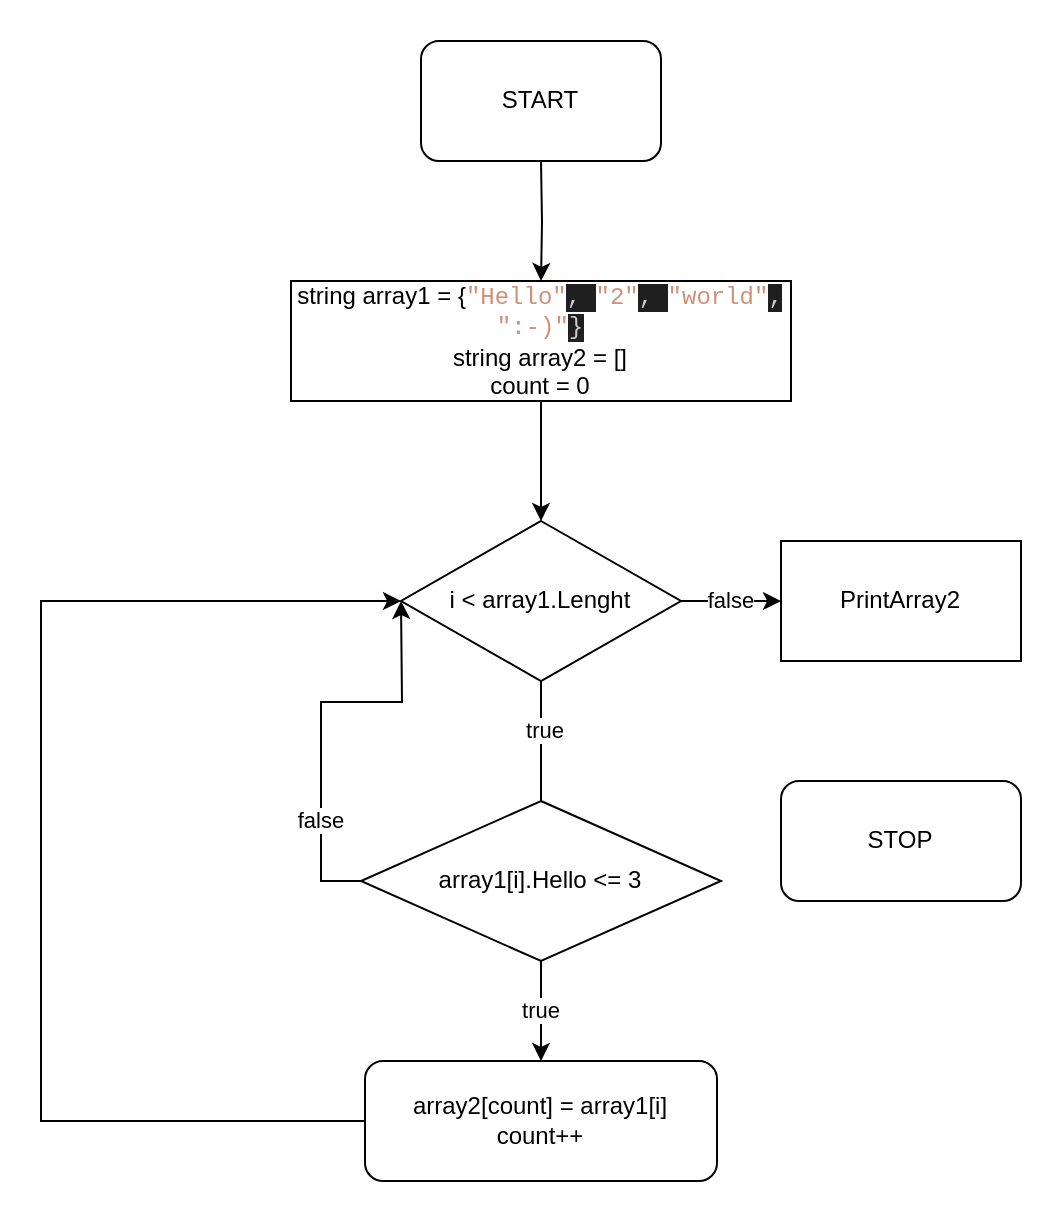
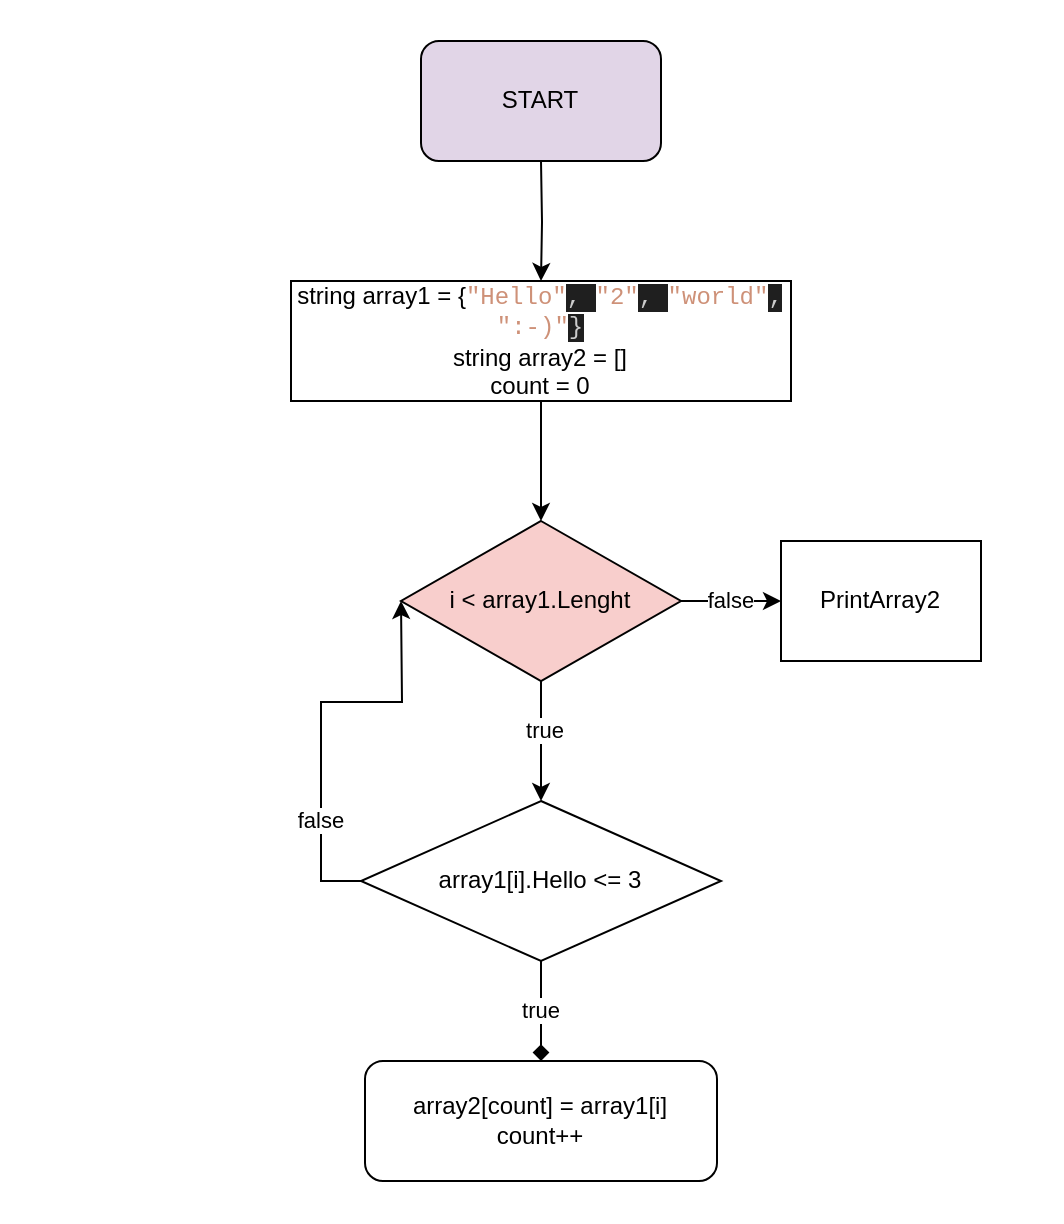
(541, 101) -> (541, 101)
(541, 601) -> (541, 601)
(901, 601) -> (881, 601)
(541, 791) -> (541, 786)
(901, 841) -> none
(41, 850) -> none
(541, 1046) -> (541, 1045)
